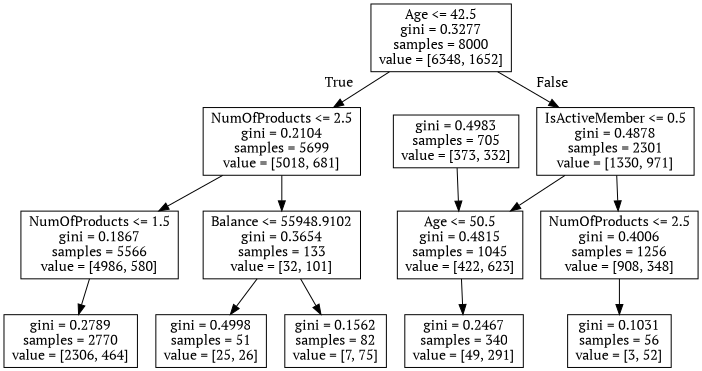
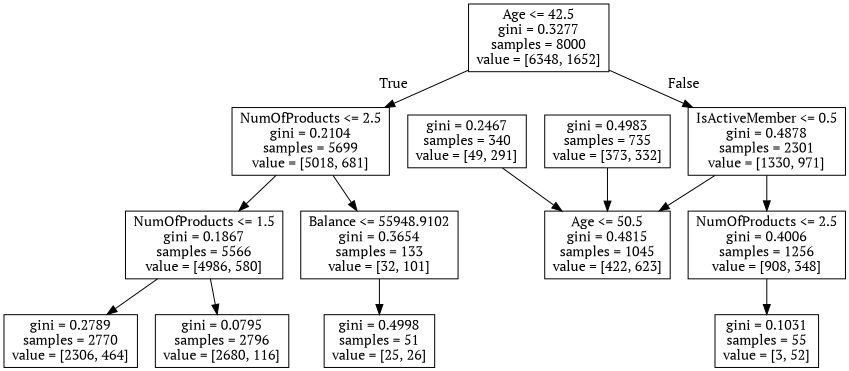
(456, 141) -> (607, 141)
(462, 292) -> (528, 187)
none -> (222, 341)
(336, 341) -> none
(619, 341) -> (767, 341)
